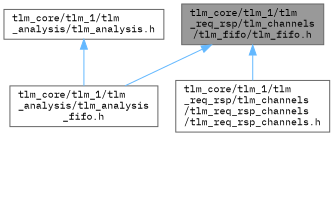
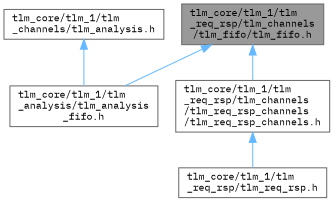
(84, 24) -> (84, 24)
none -> (253, 183)
